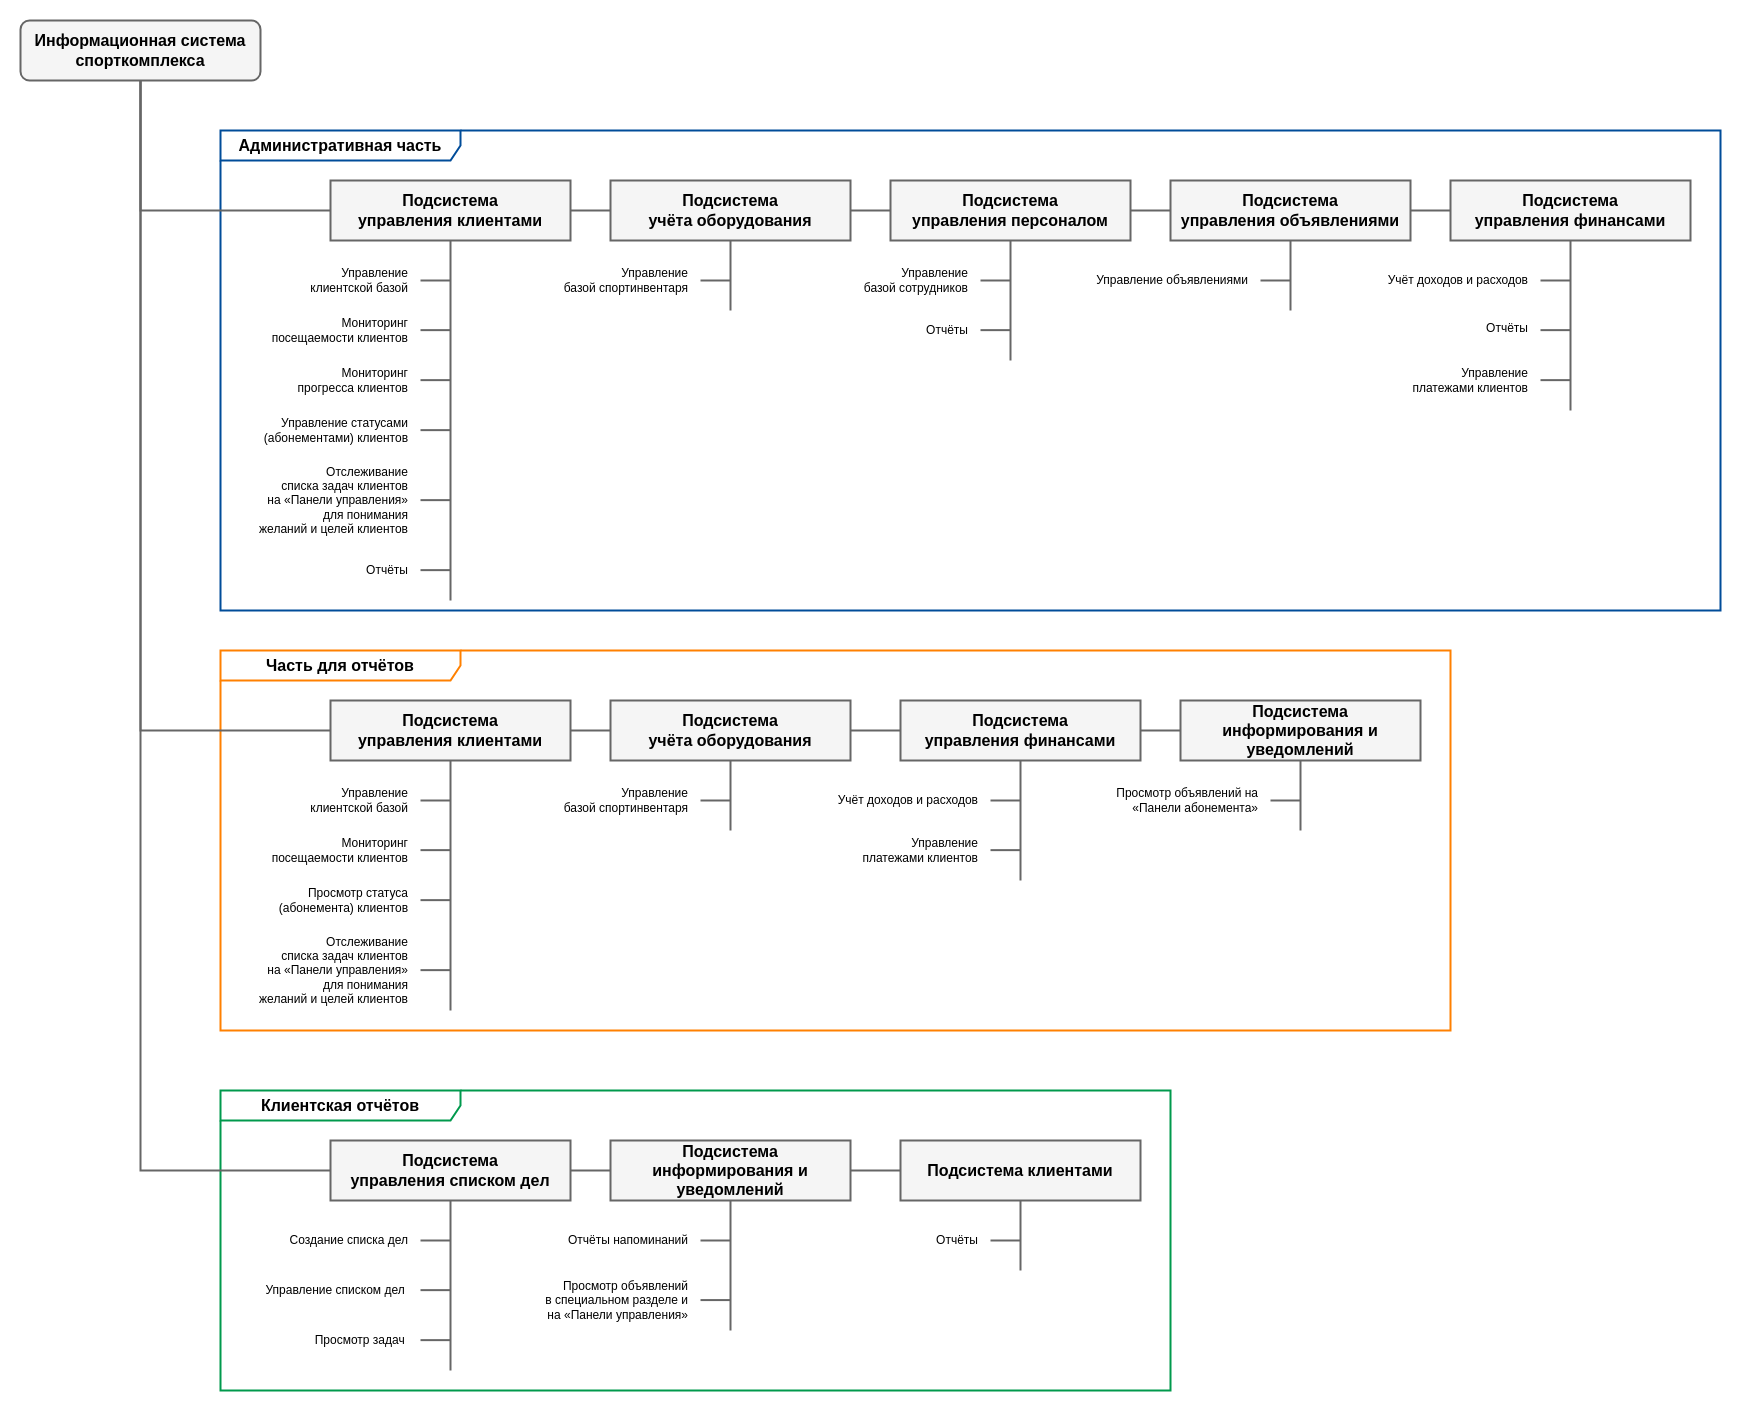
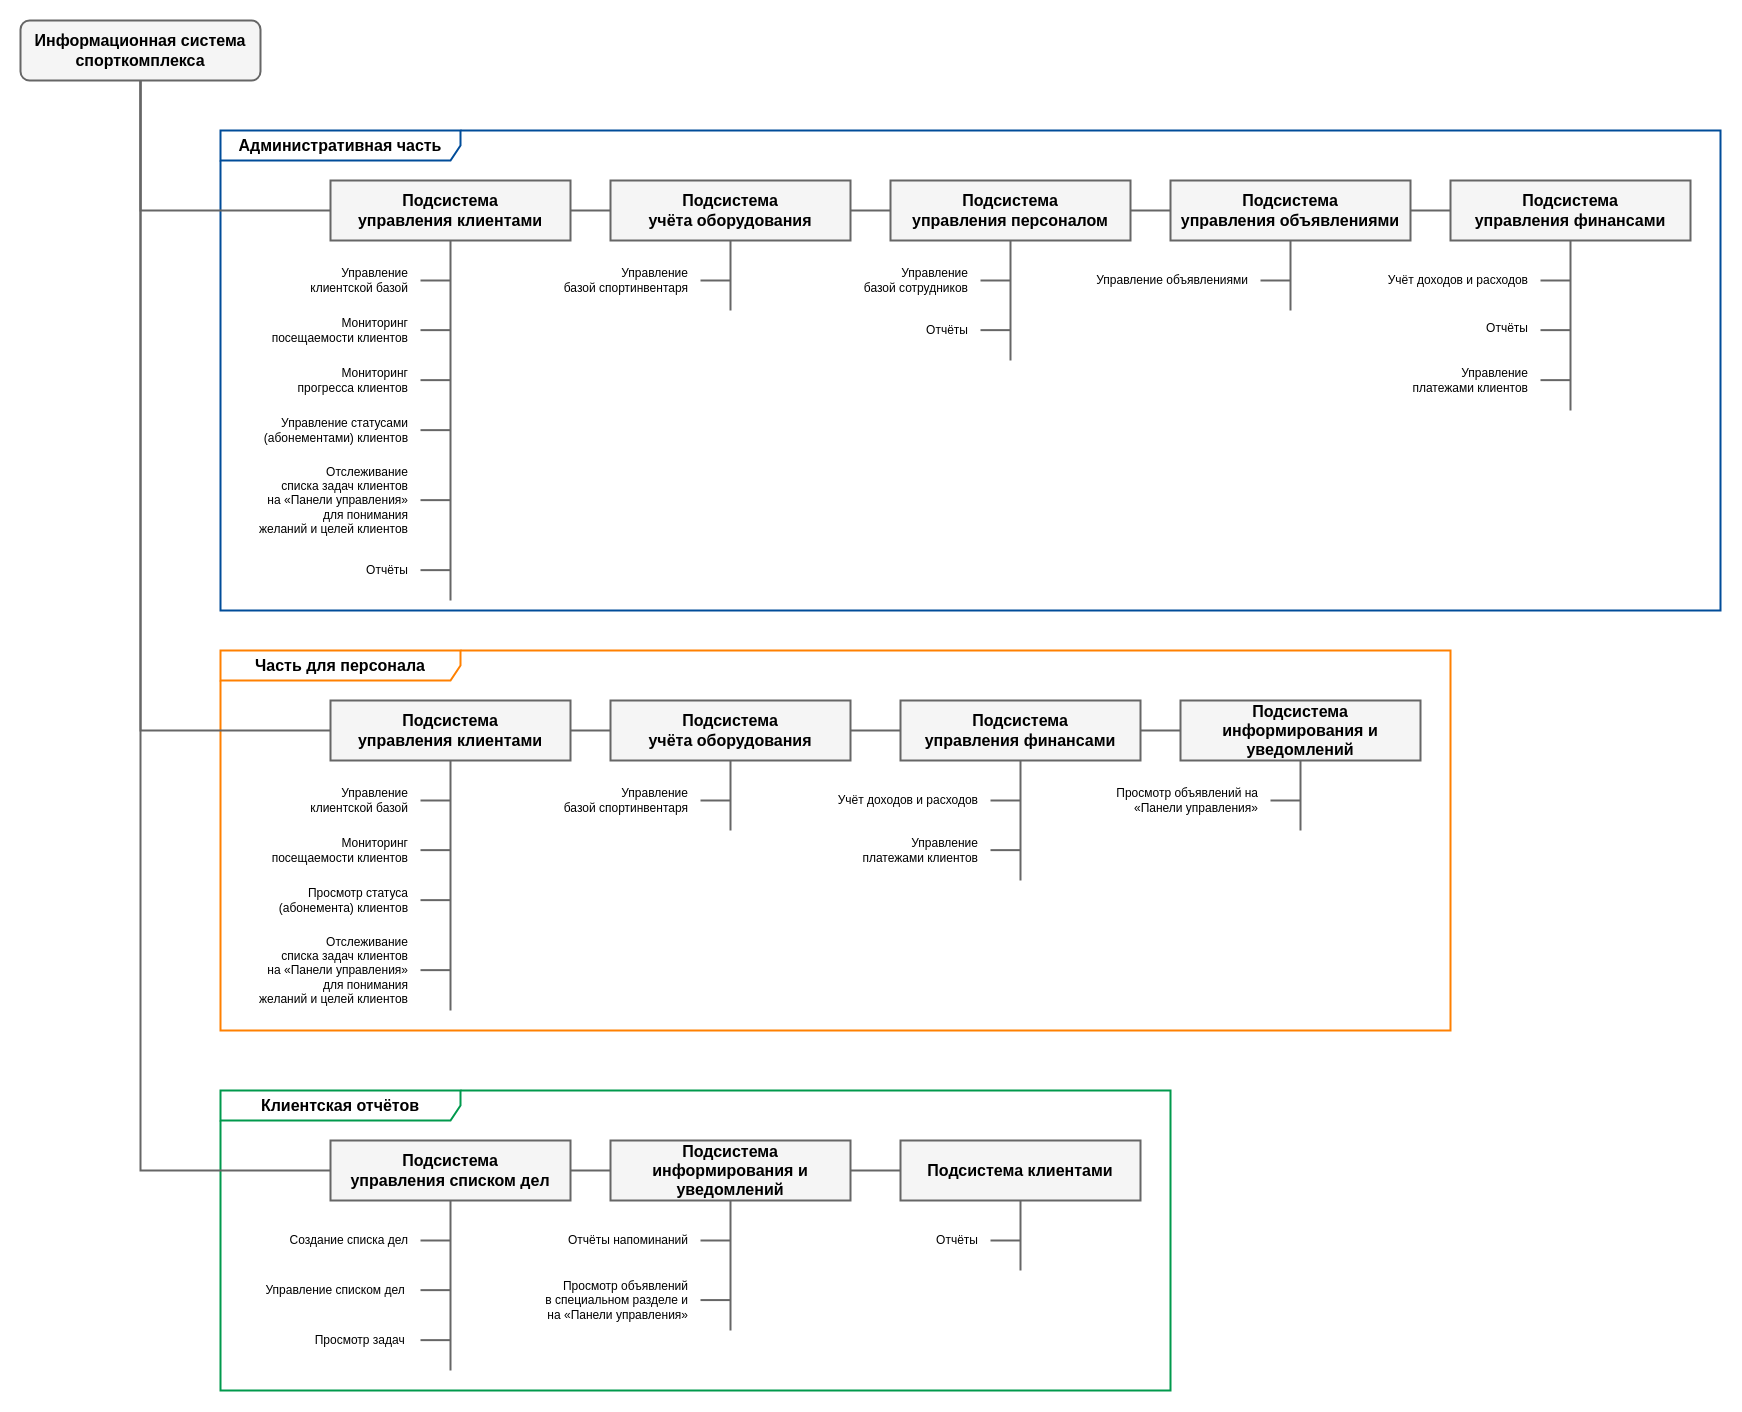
(341, 666) -> (341, 666)
(1180, 801) -> (1180, 801)
